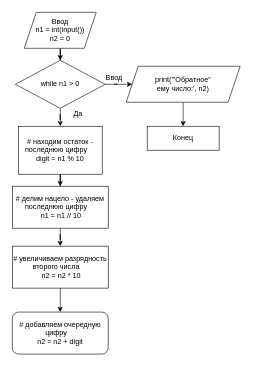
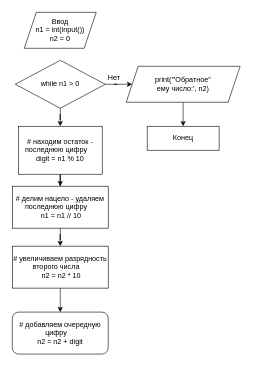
(60, 56) -> none
(114, 78) -> (114, 78)
(78, 114) -> none
